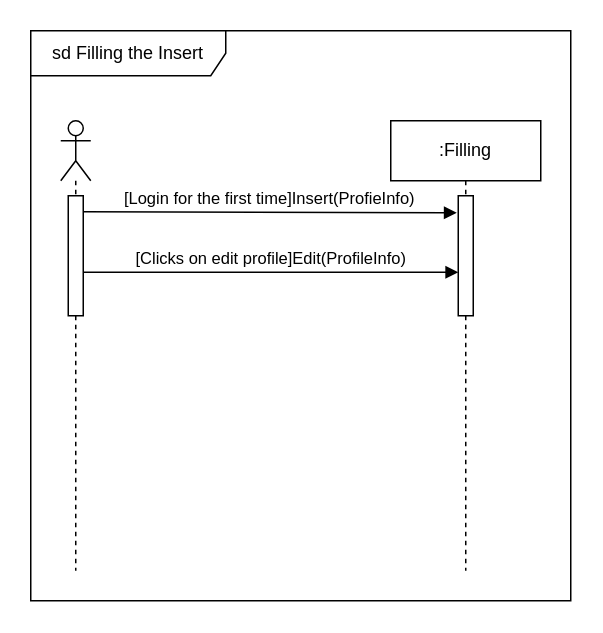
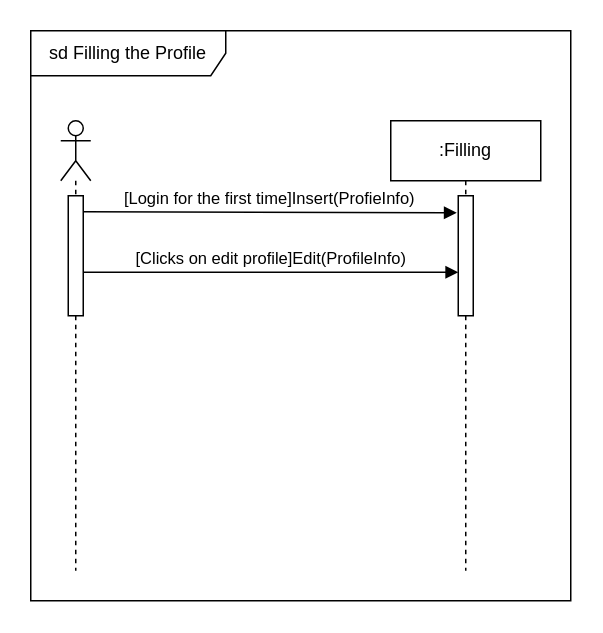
(128, 53) -> (128, 53)
